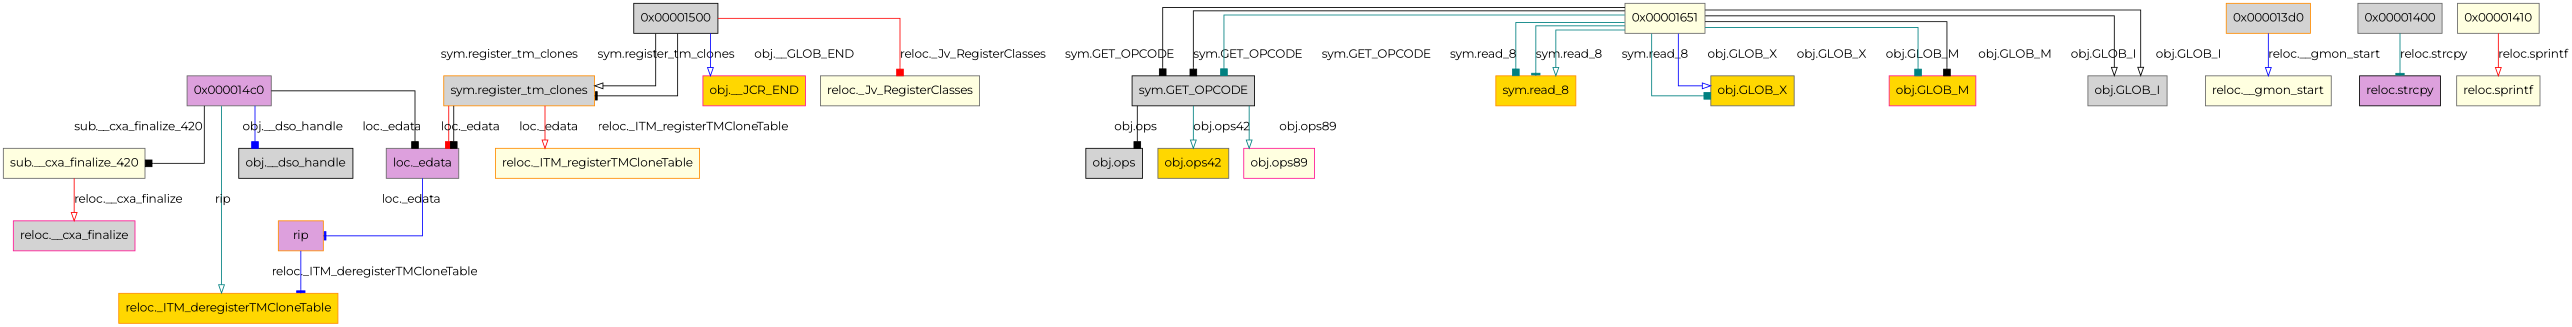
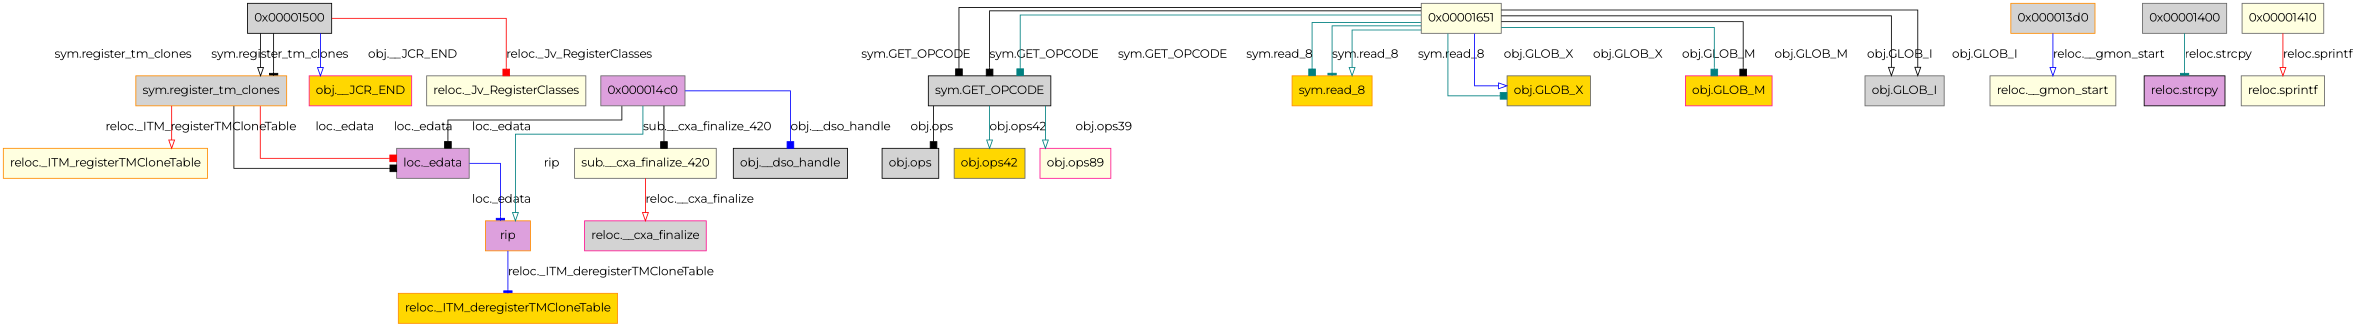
(804, 55) -> (412, 55)
(1308, 127) -> (1104, 127)
(222, 195) -> (554, 134)
